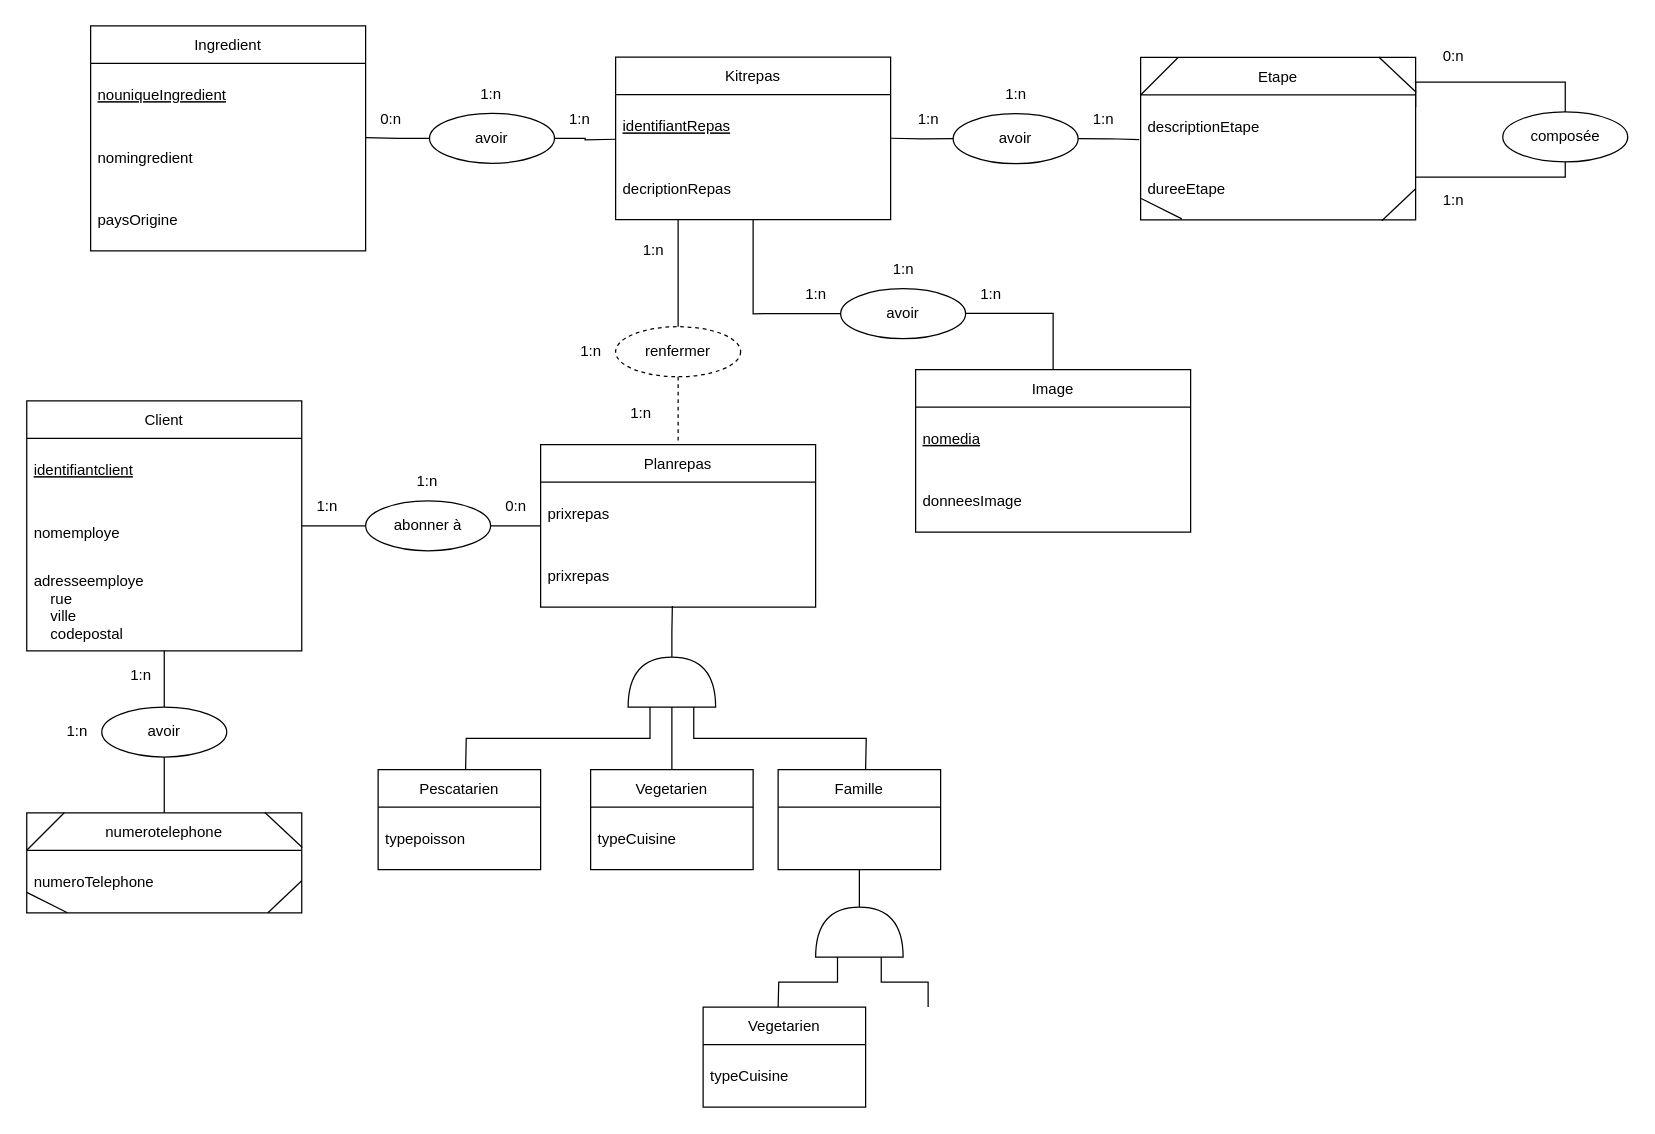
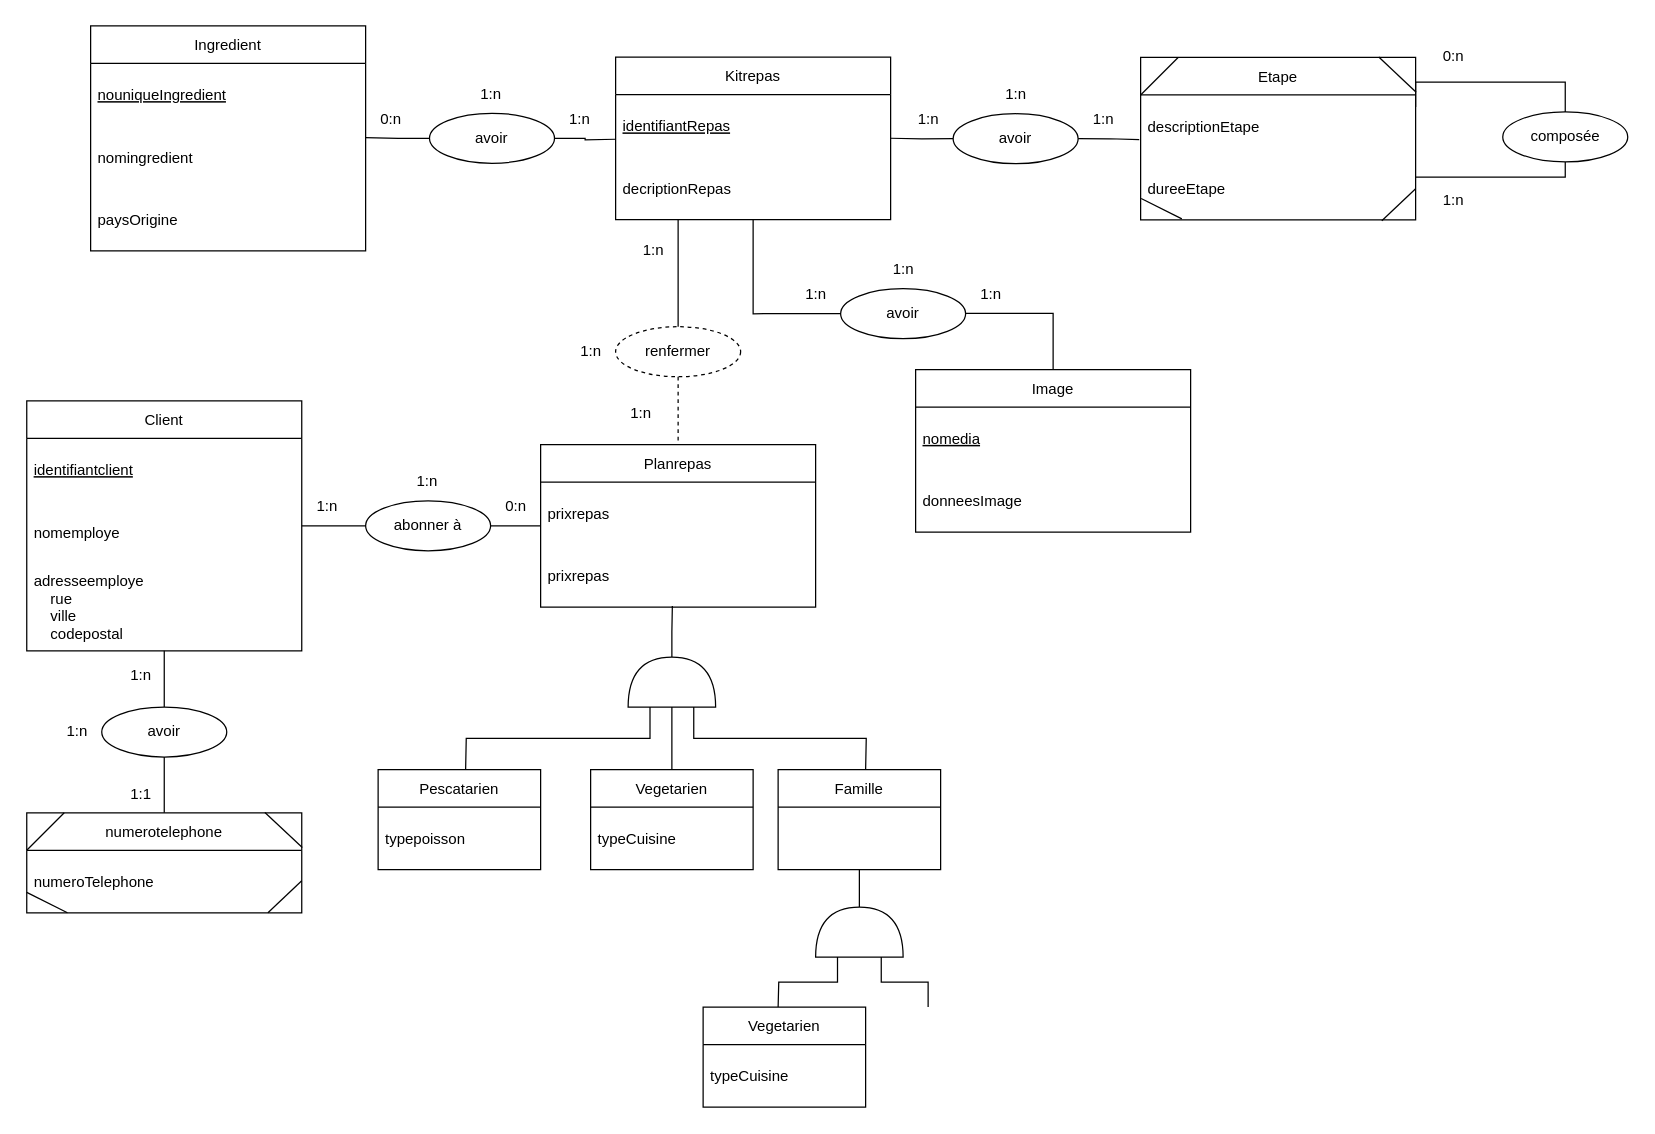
none -> (141, 794)
